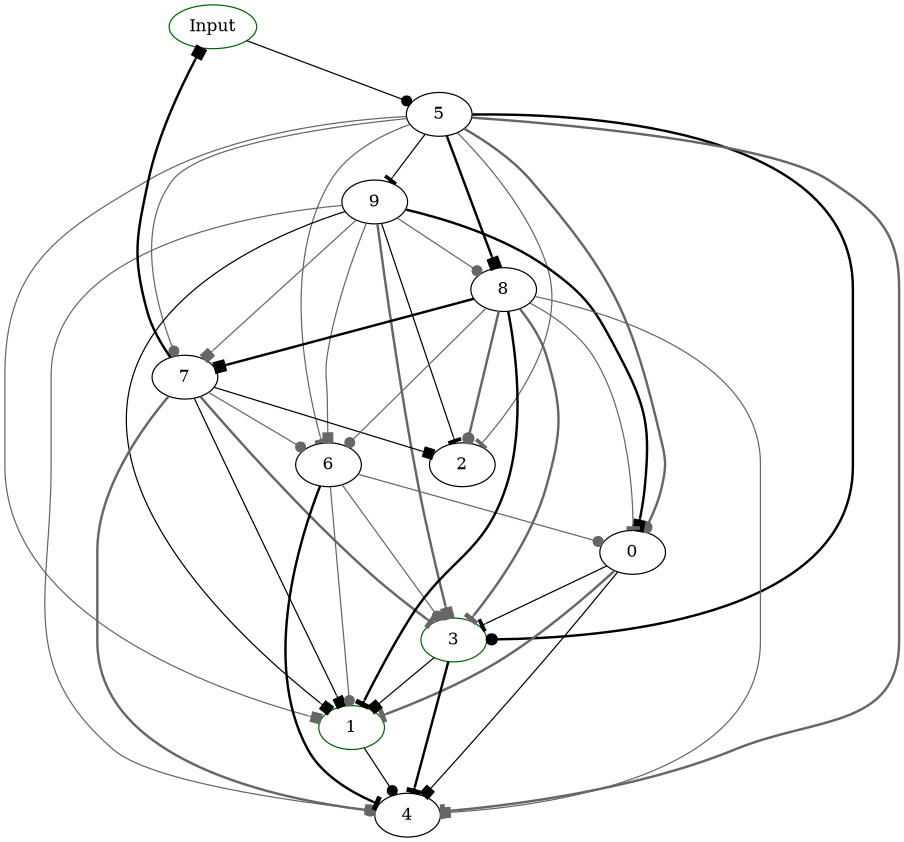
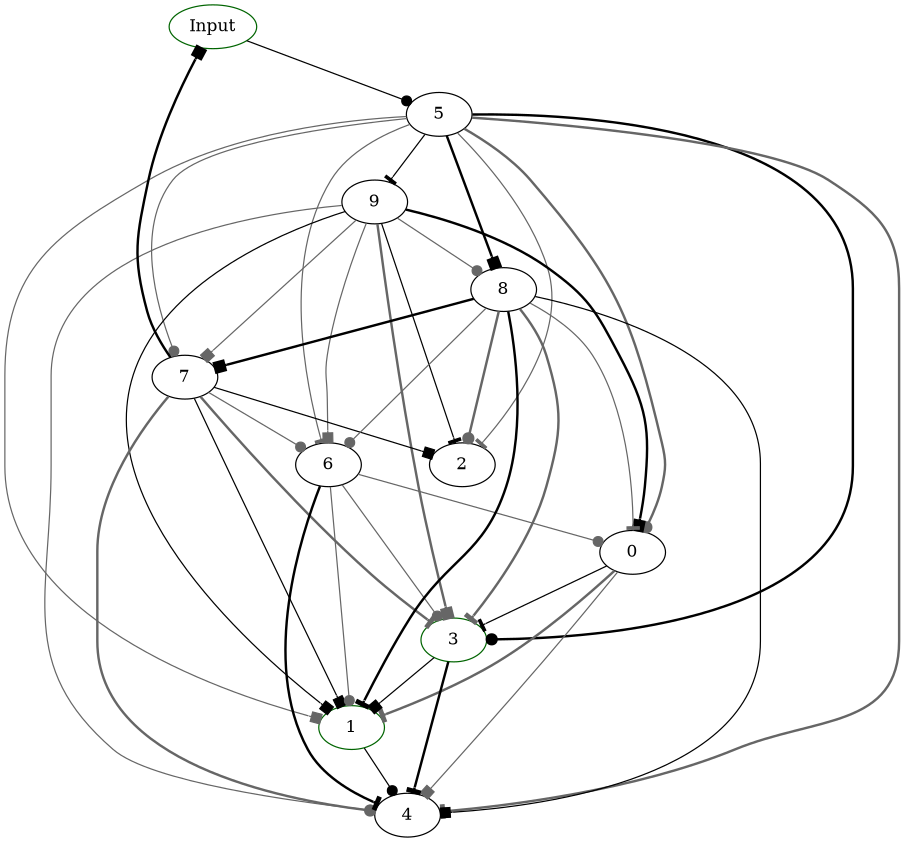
(49, 520) -> (49, 521)
(760, 572) -> (760, 572)
(526, 681) -> (526, 681)
